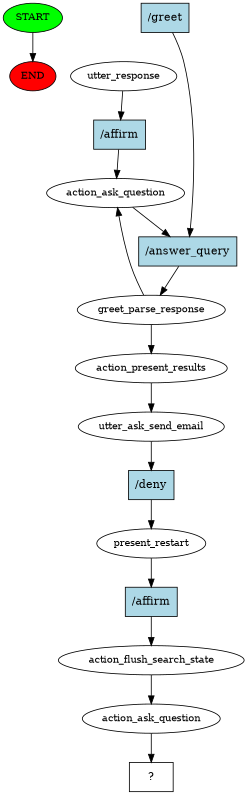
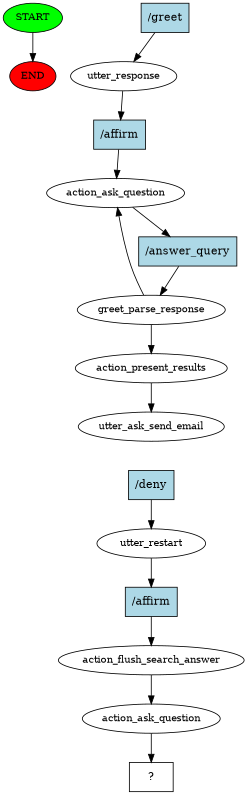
(193, 129) -> (147, 44)
(151, 452) -> none
(151, 543) -> (151, 543)
(151, 660) -> (151, 660)
